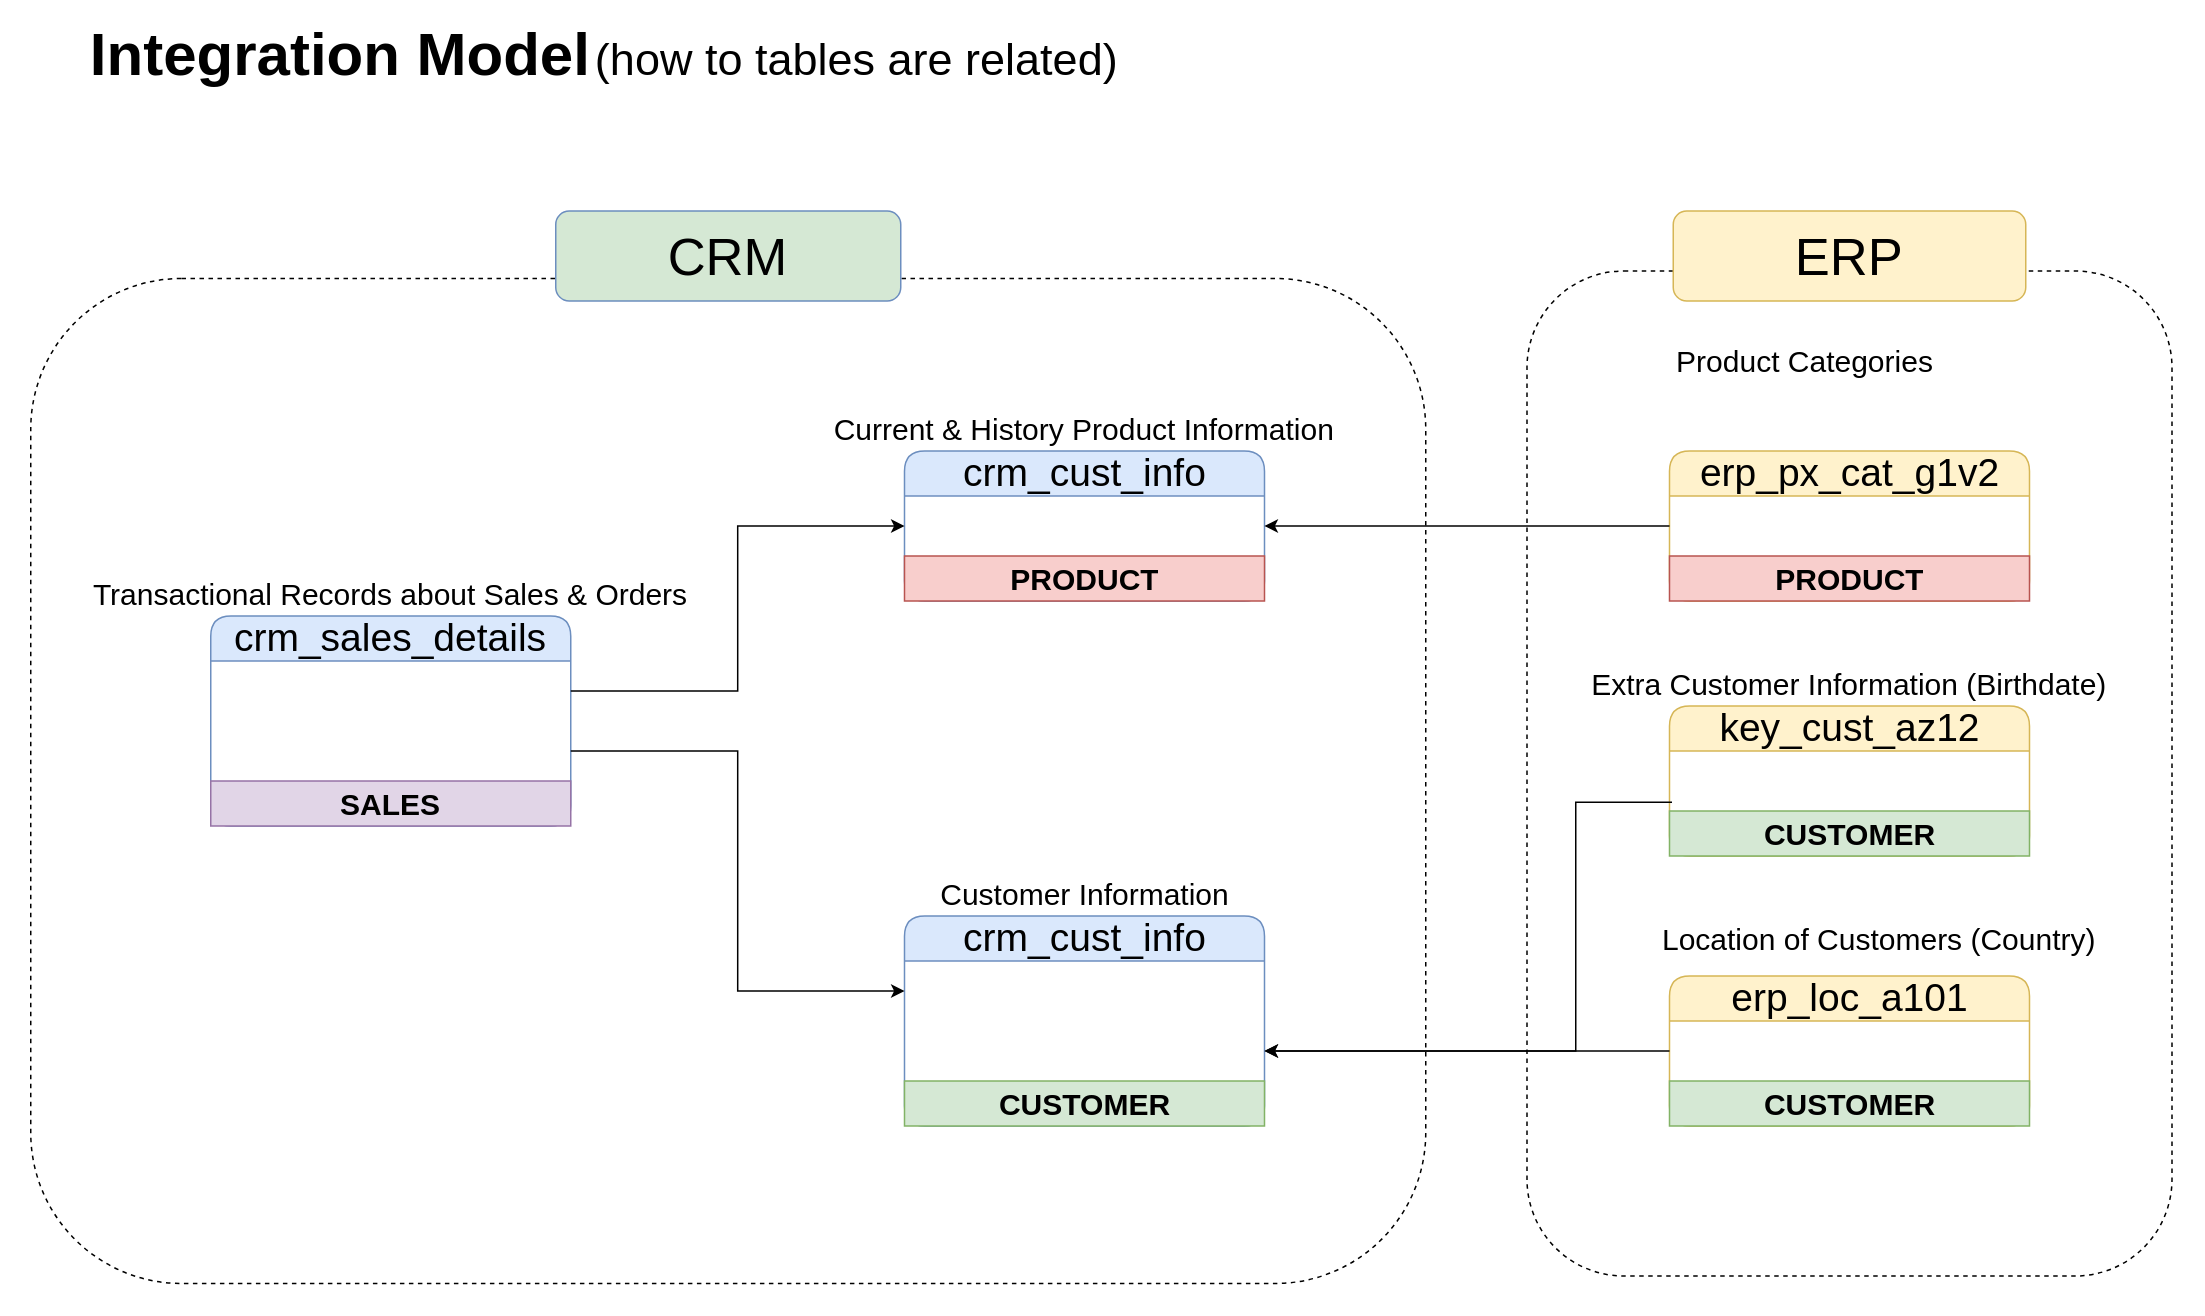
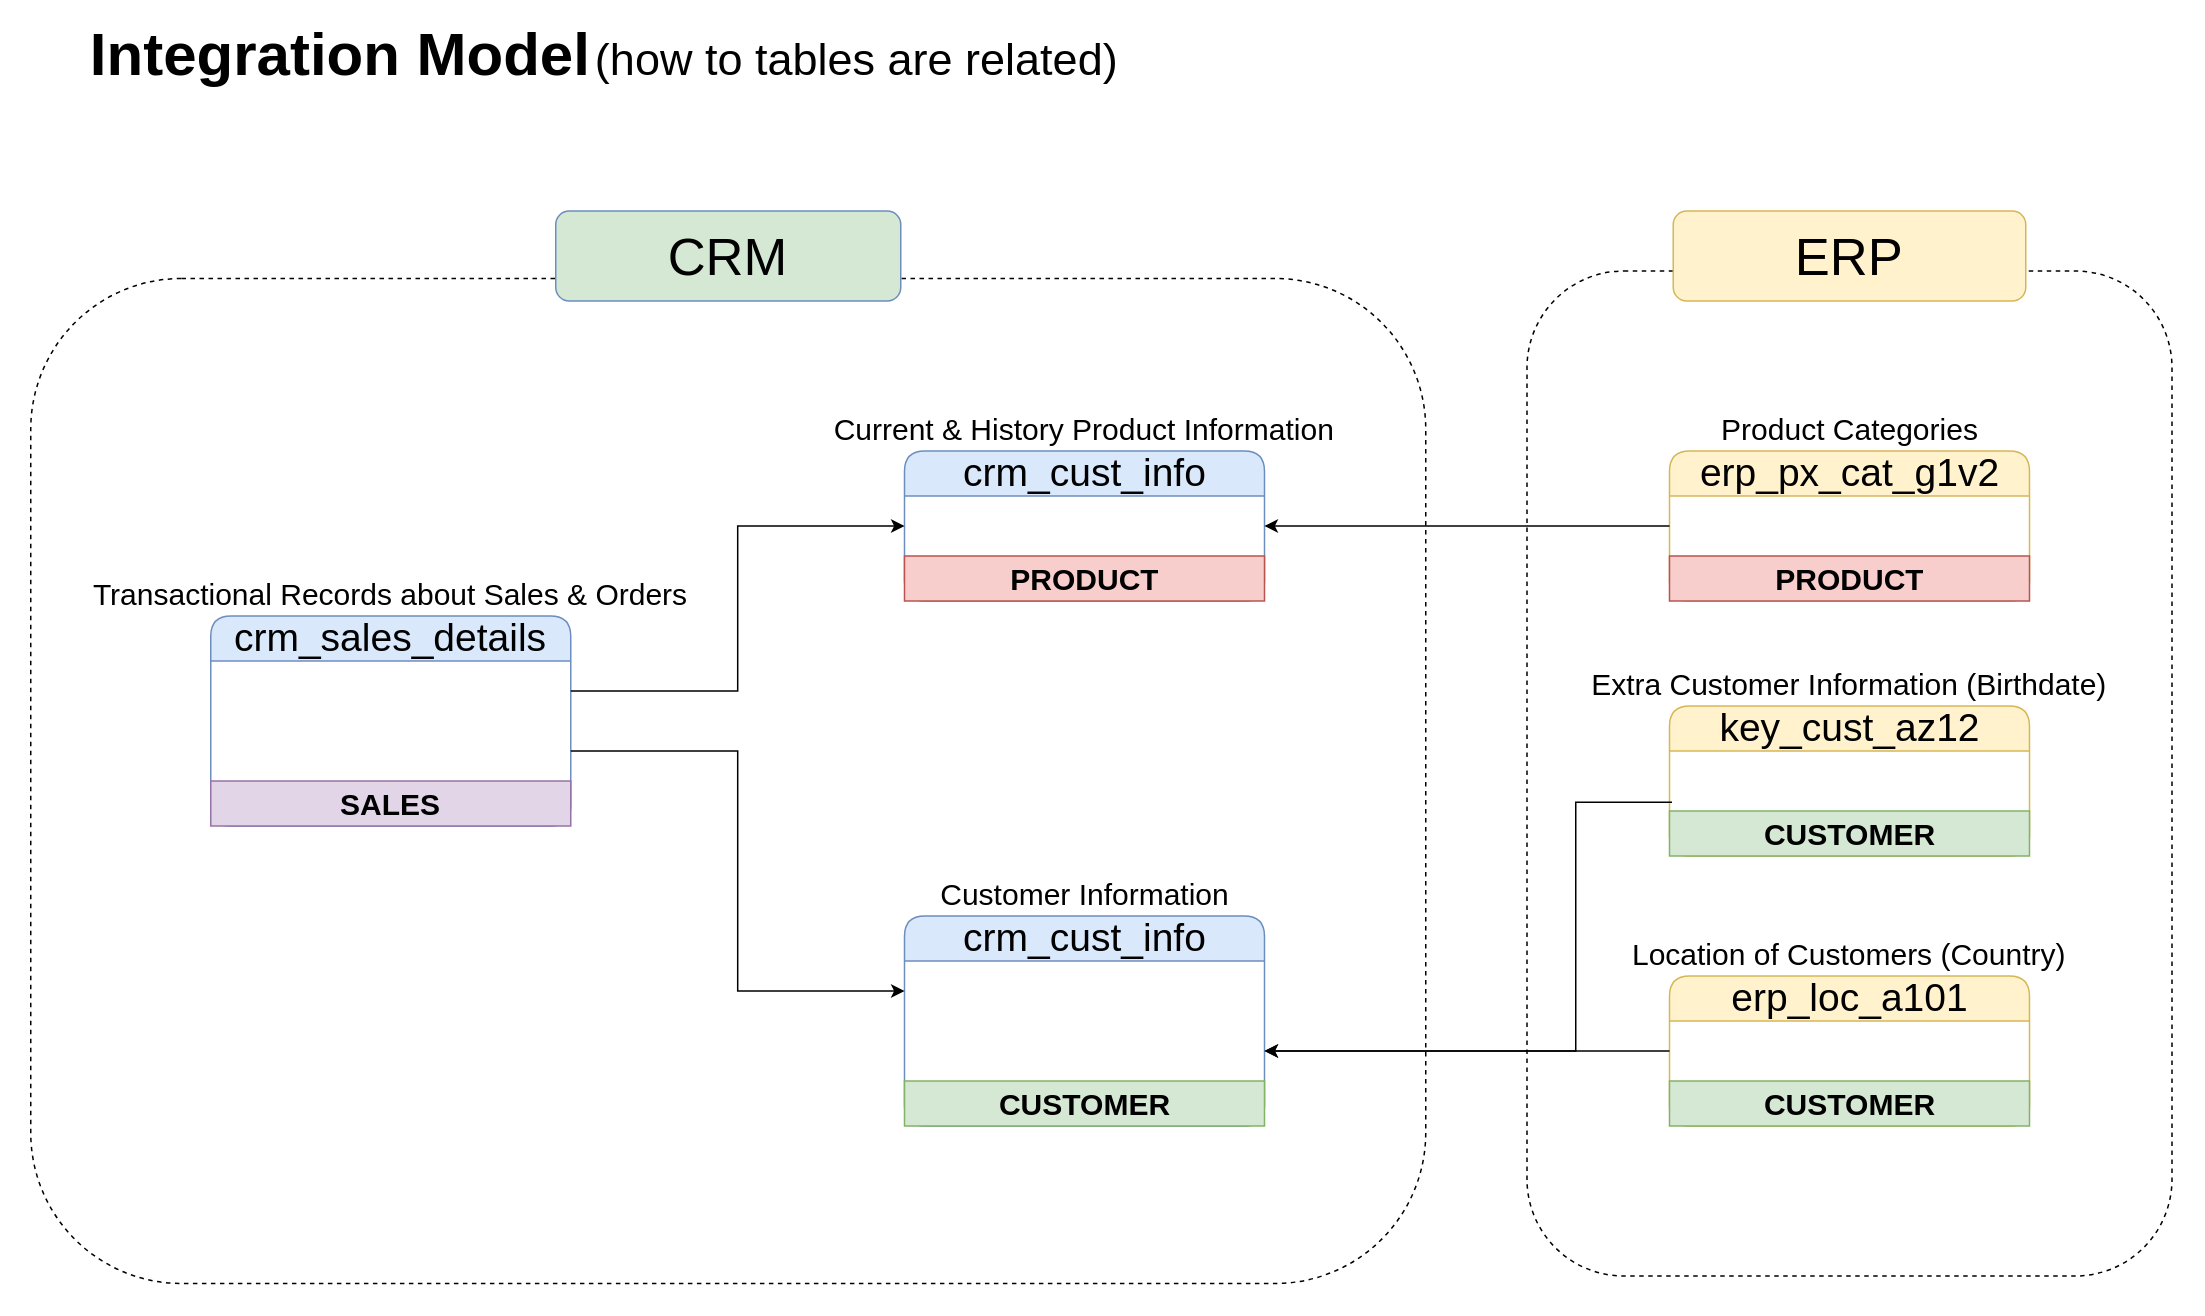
(1805, 361) -> (1850, 428)
(1880, 938) -> (1850, 953)
